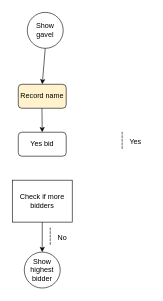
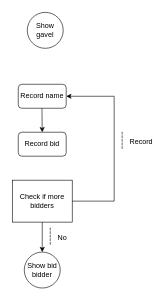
(44, 66) -> none
(42, 96) -> (42, 96)
none -> (114, 96)
(136, 142) -> (142, 142)
(42, 144) -> (42, 144)
(42, 270) -> (42, 270)
